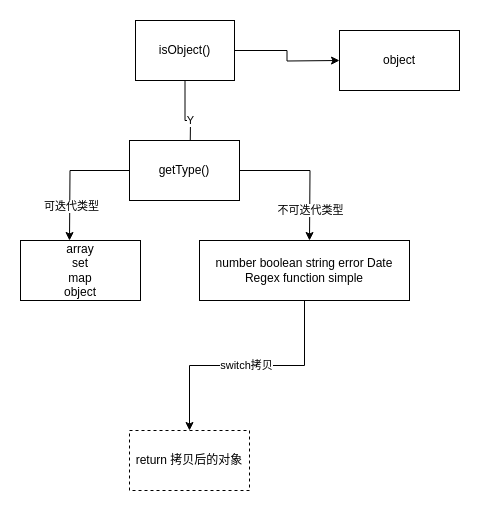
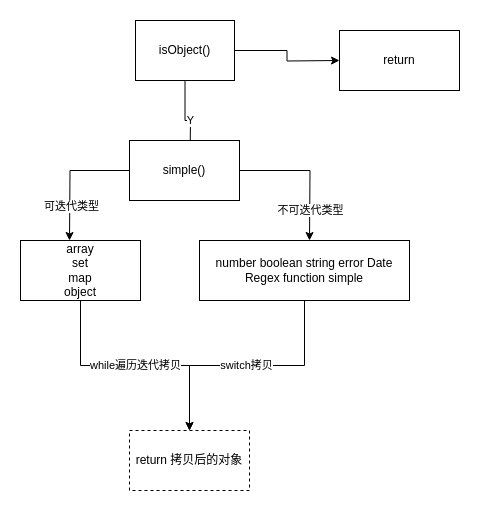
(400, 61) -> (400, 61)
(185, 171) -> (185, 171)
none -> (101, 366)
